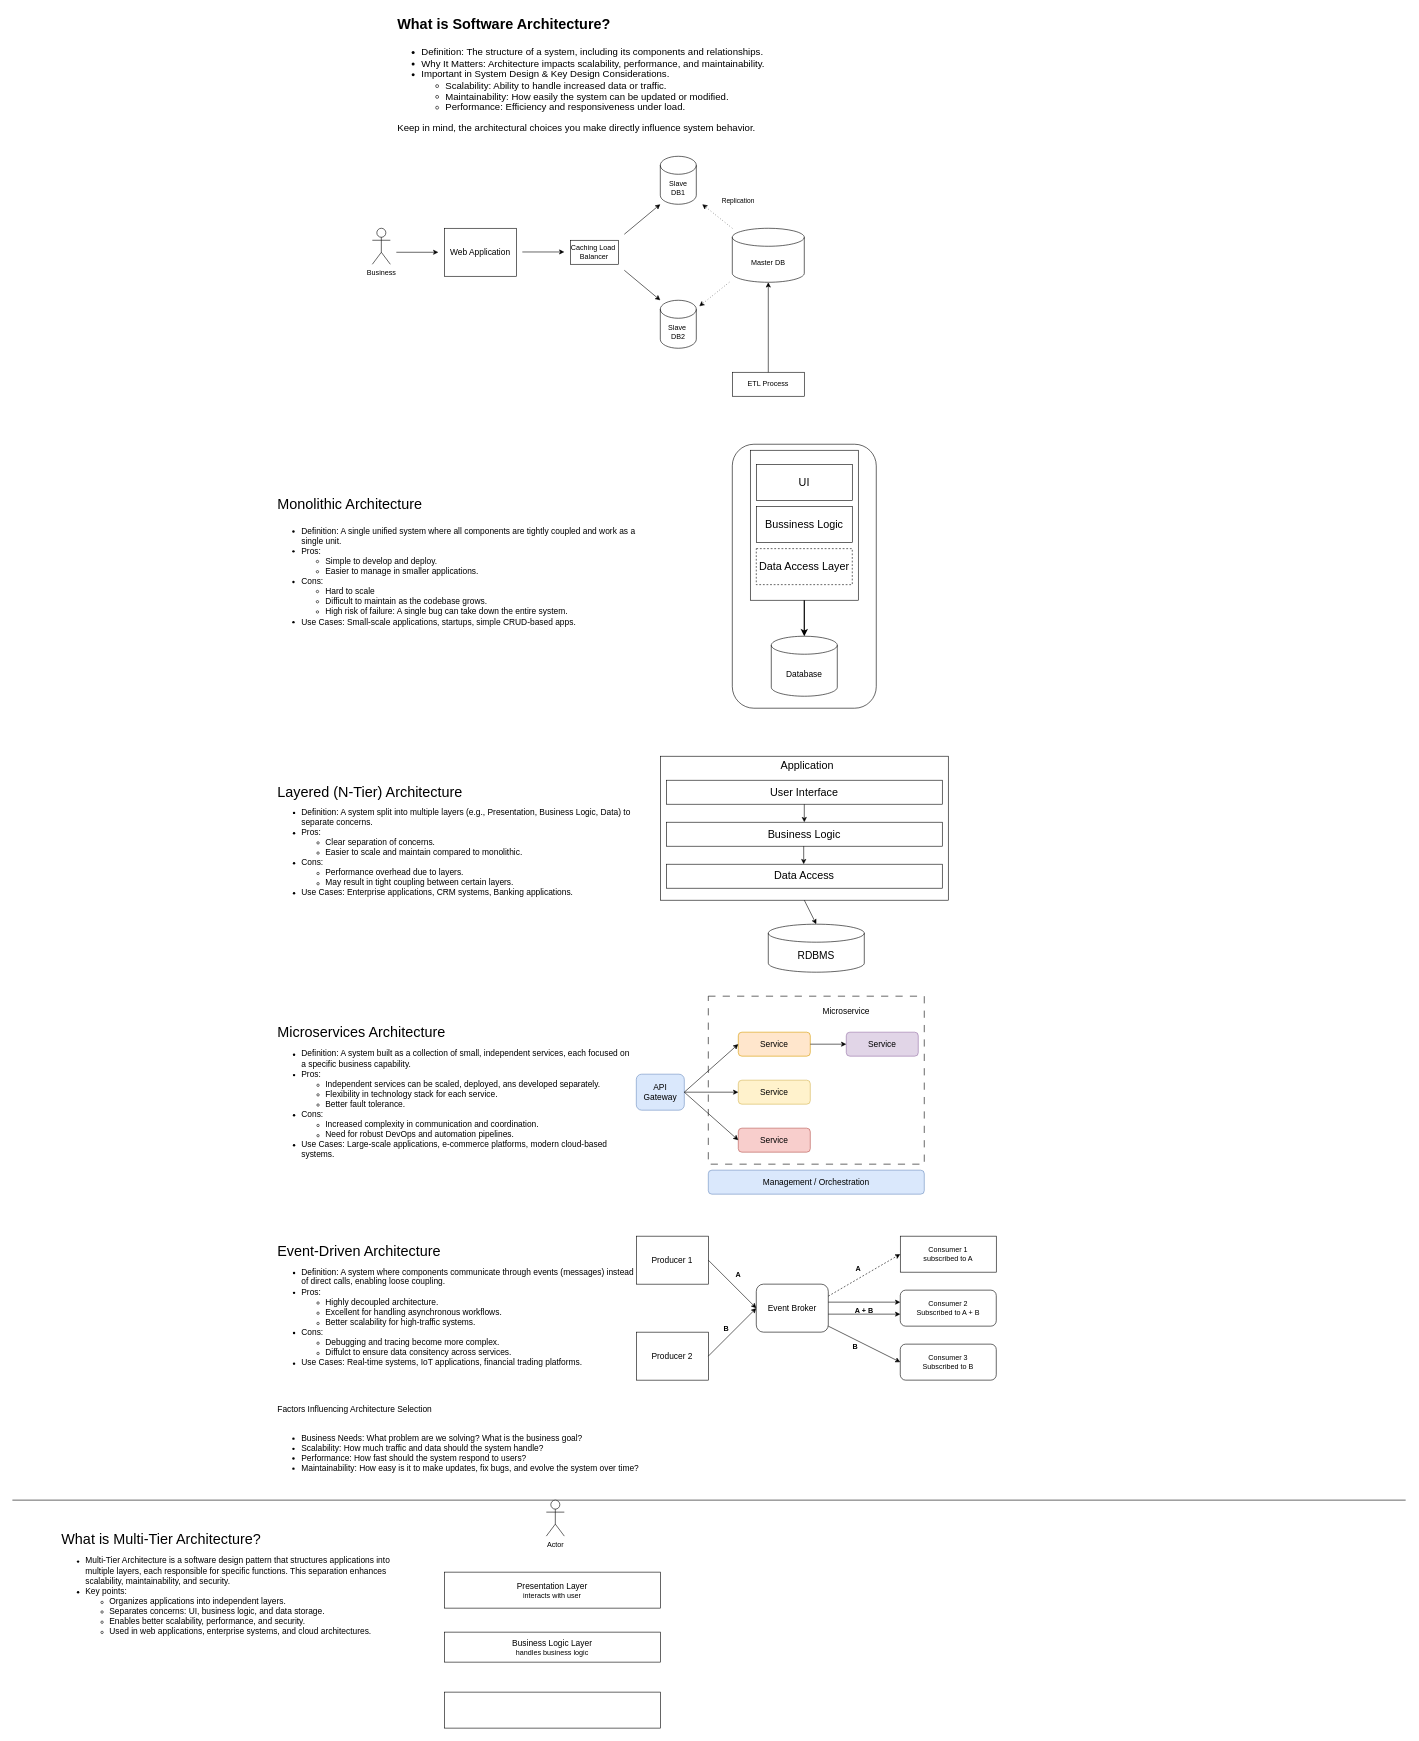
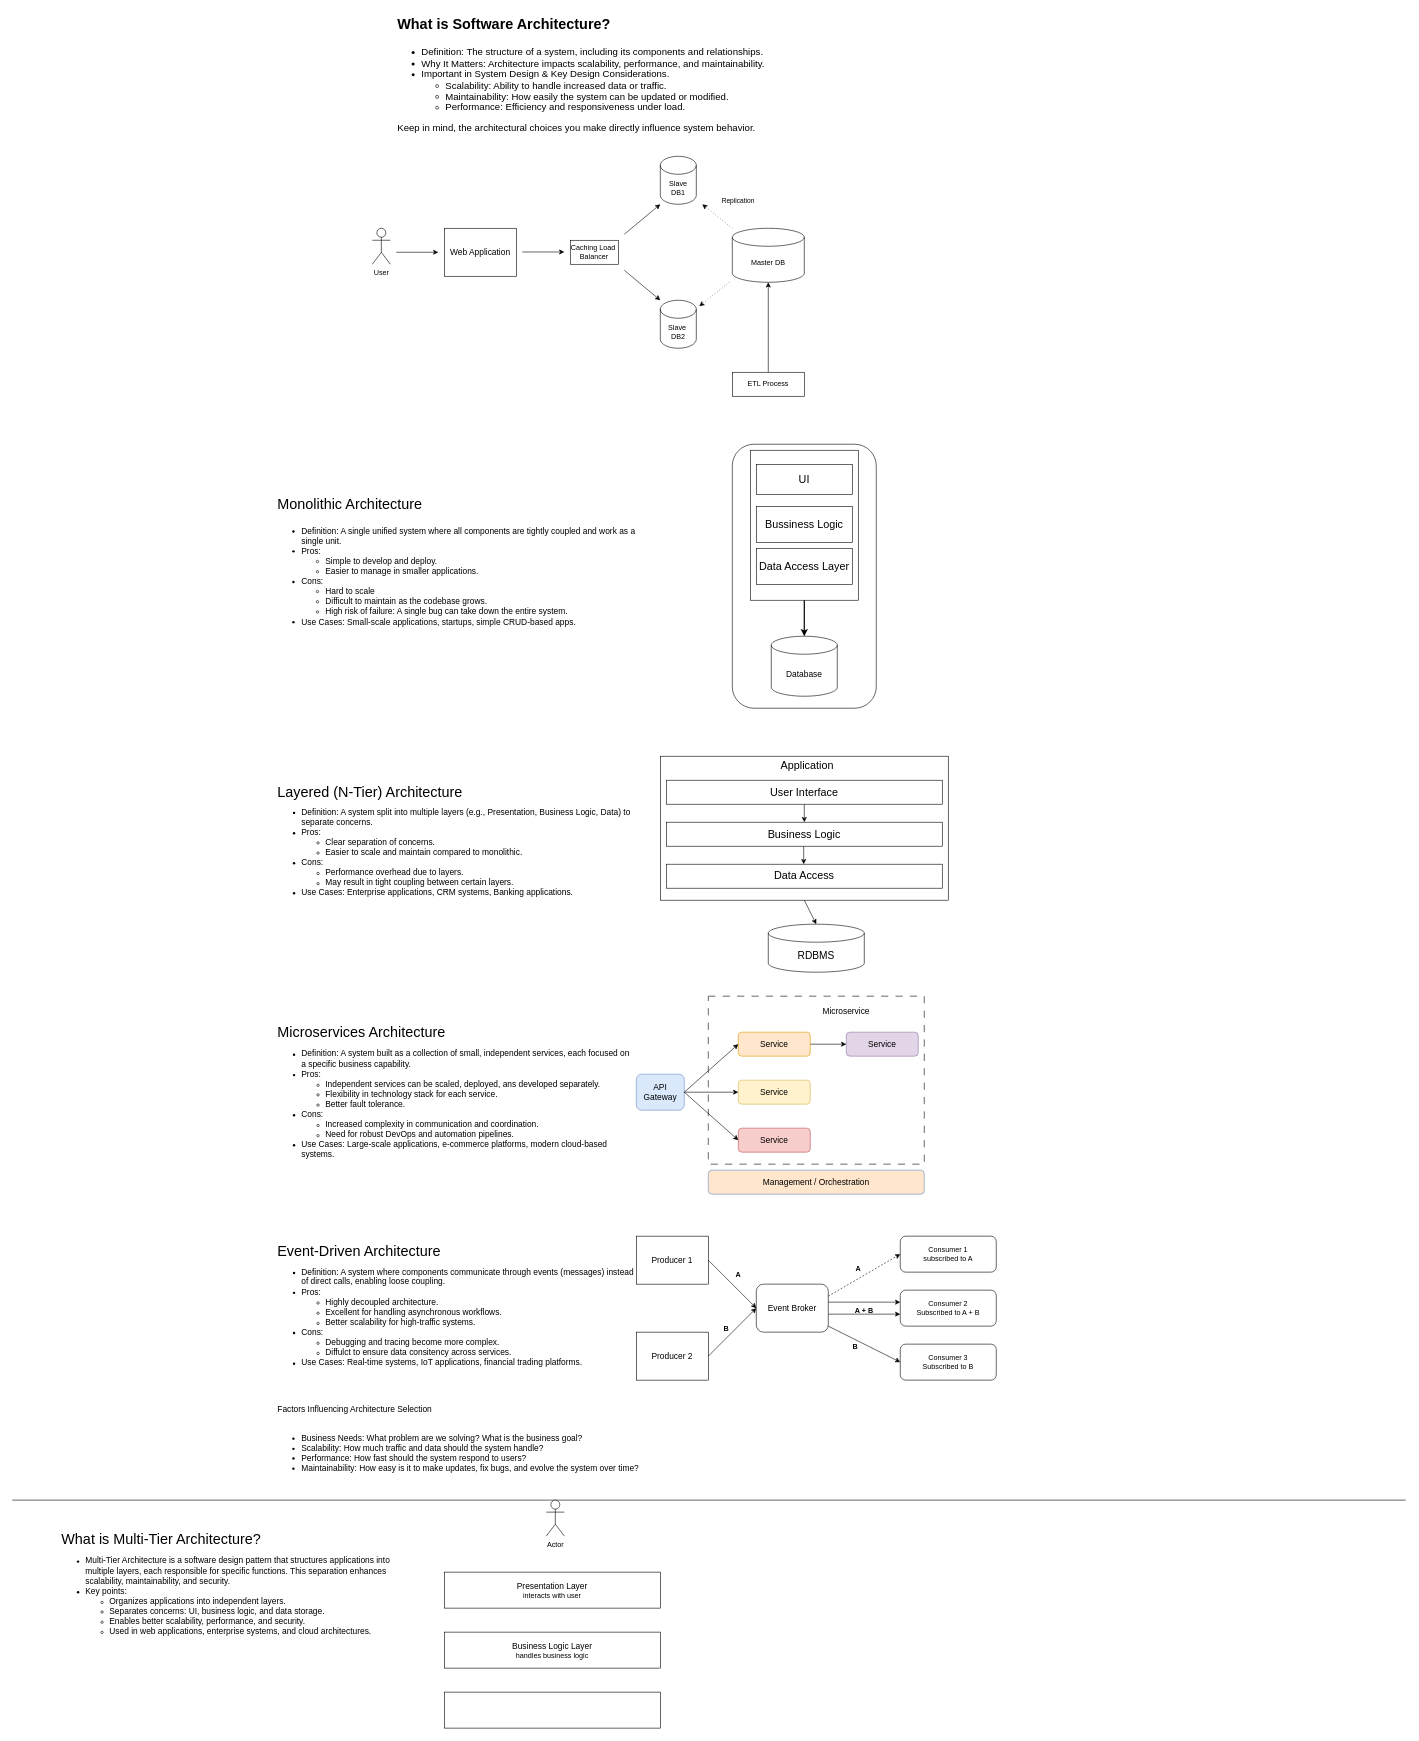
(382, 273) -> (382, 273)
(804, 483) -> (804, 480)
(804, 567) -> (804, 567)
(816, 1182) -> (816, 1182)
(948, 1254) -> (948, 1254)
(552, 1647) -> (552, 1650)
